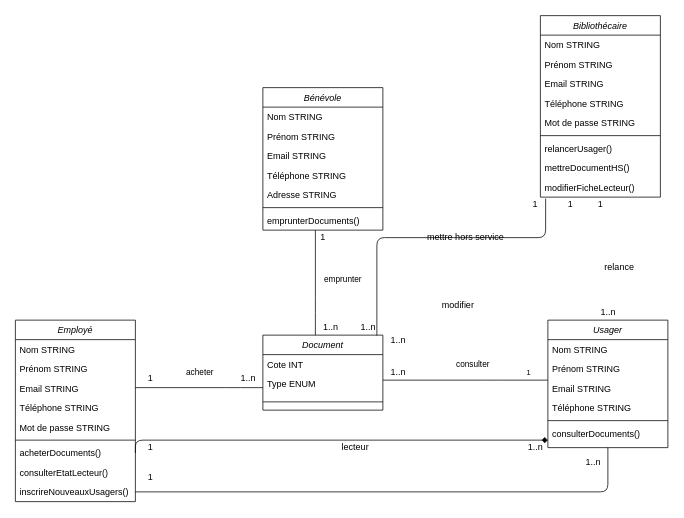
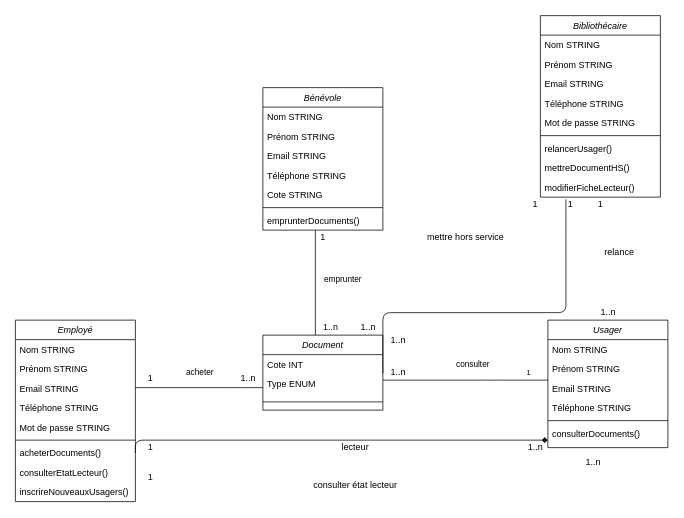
(301, 195) -> (294, 195)
(432, 237) -> none
(619, 267) -> (619, 252)
(458, 305) -> none
none -> (519, 312)
none -> (355, 485)
(390, 492) -> none
